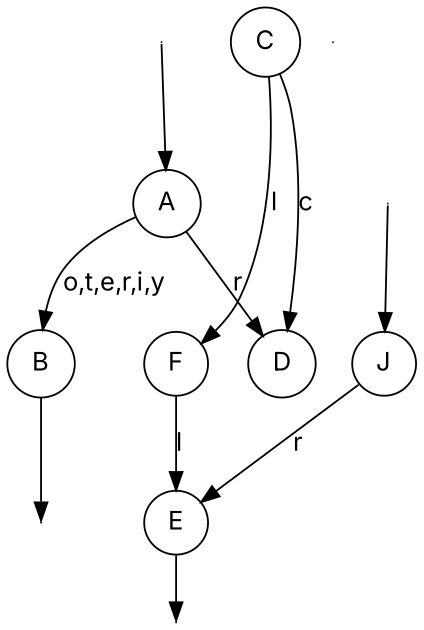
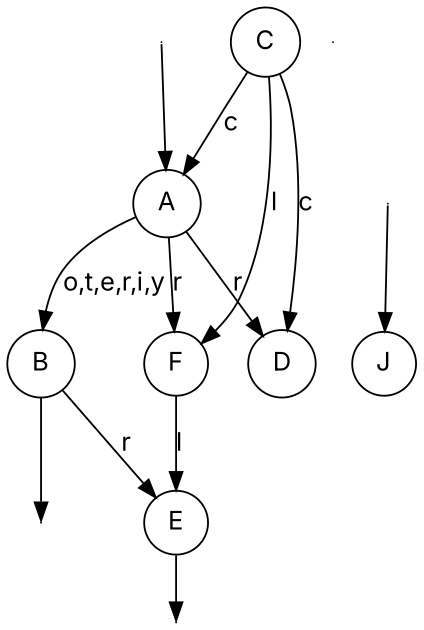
none -> (220, 115)
none -> (171, 275)
(287, 438) -> (103, 437)
